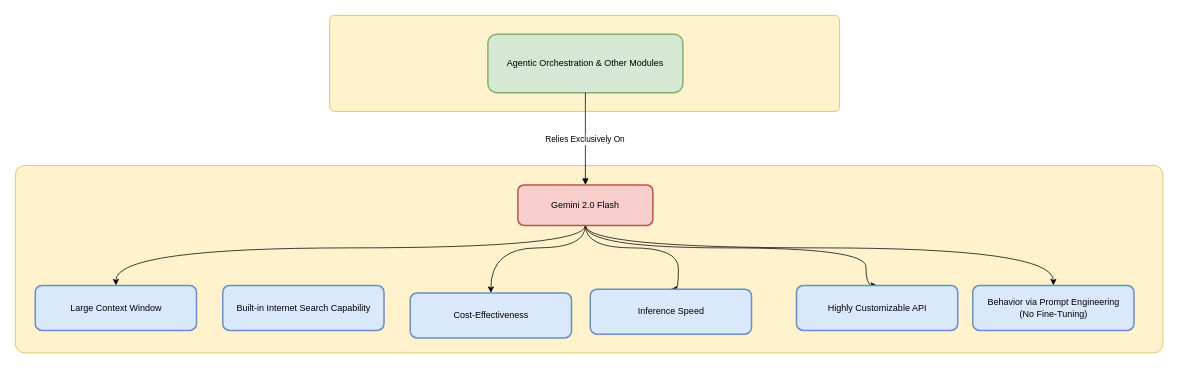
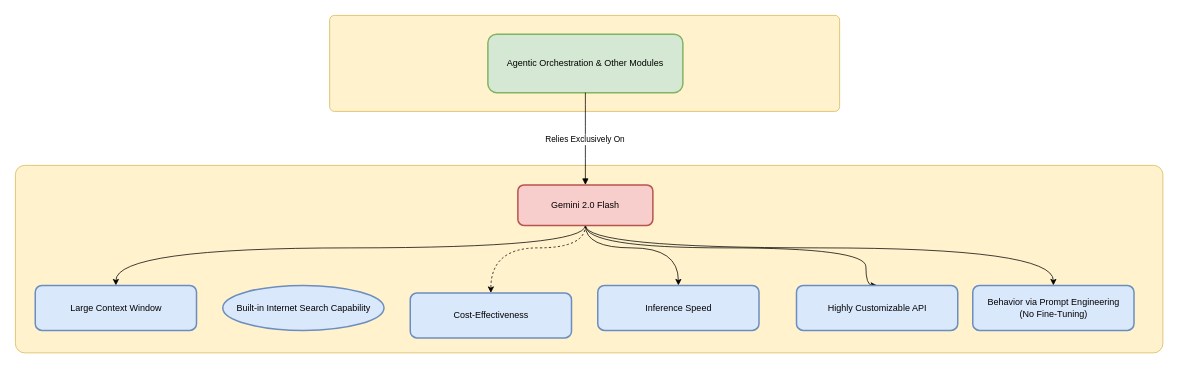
(529, 248) -> (529, 248)
(303, 308) -> (303, 308)
(671, 312) -> (678, 308)
